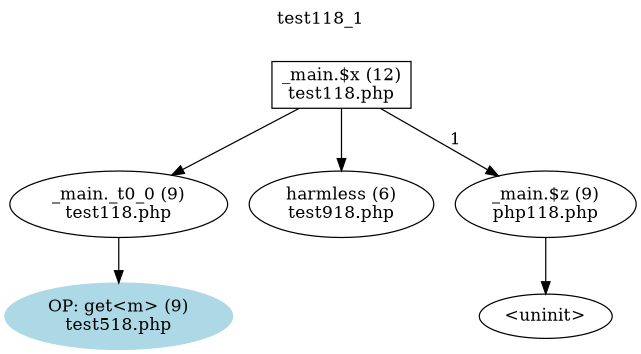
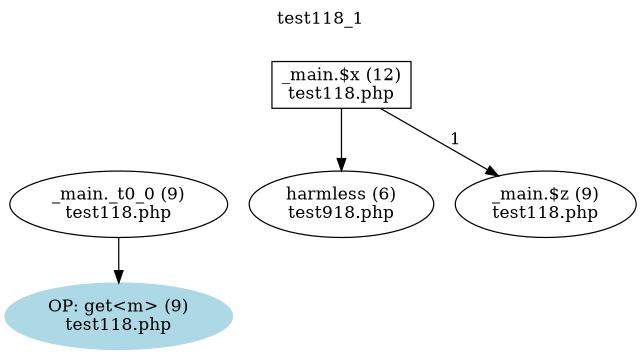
(241, 139) -> none
(546, 204) -> (546, 204)
(119, 316) -> (119, 316)
(546, 316) -> none
